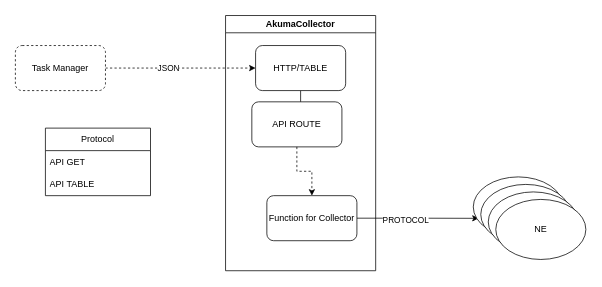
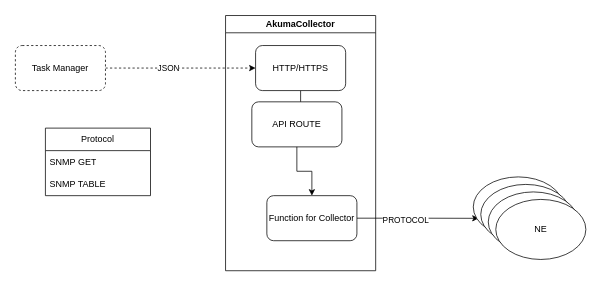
(300, 68) -> (300, 68)
(66, 162) -> (69, 162)
(302, 171) -> (302, 171)
(71, 184) -> (74, 184)
